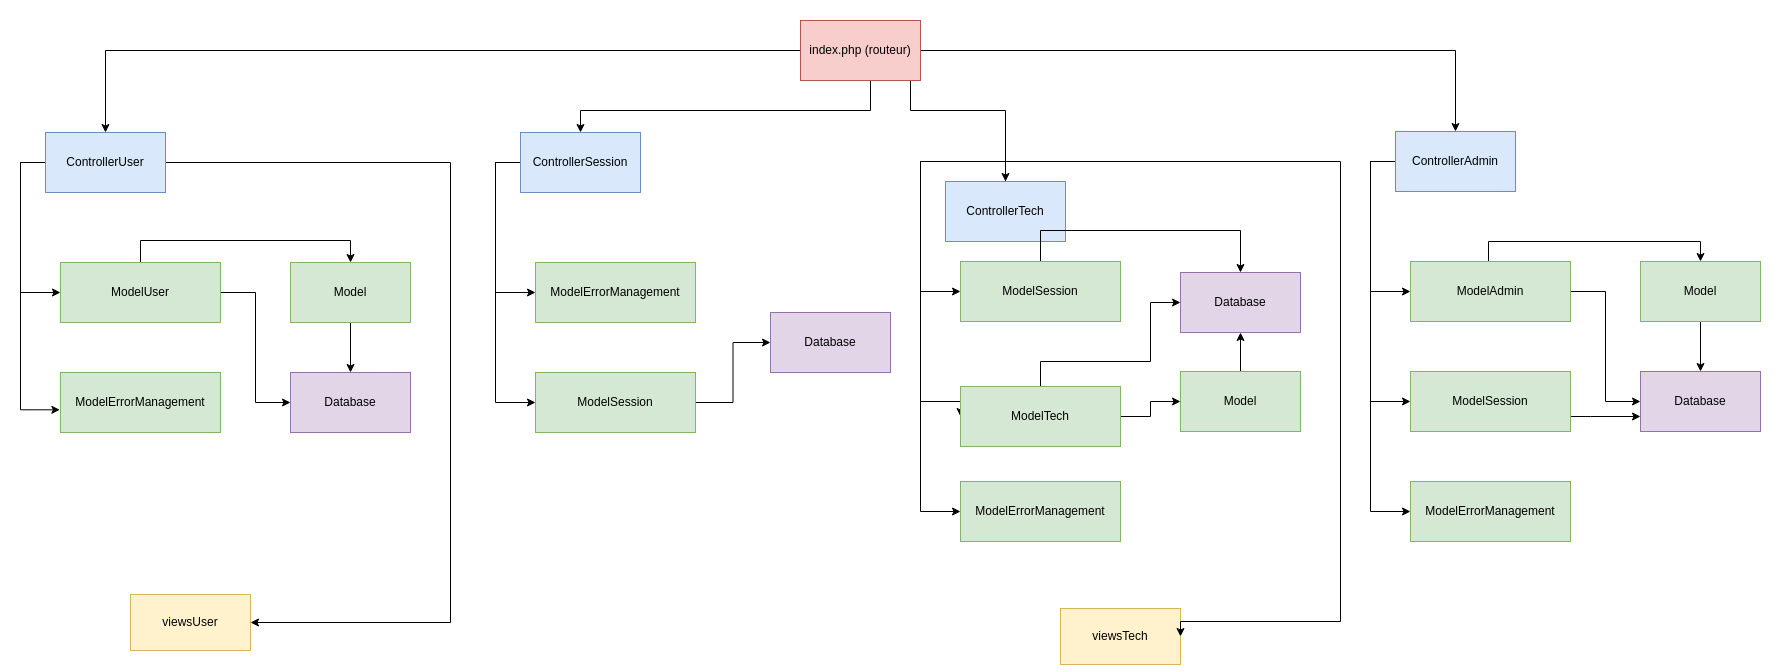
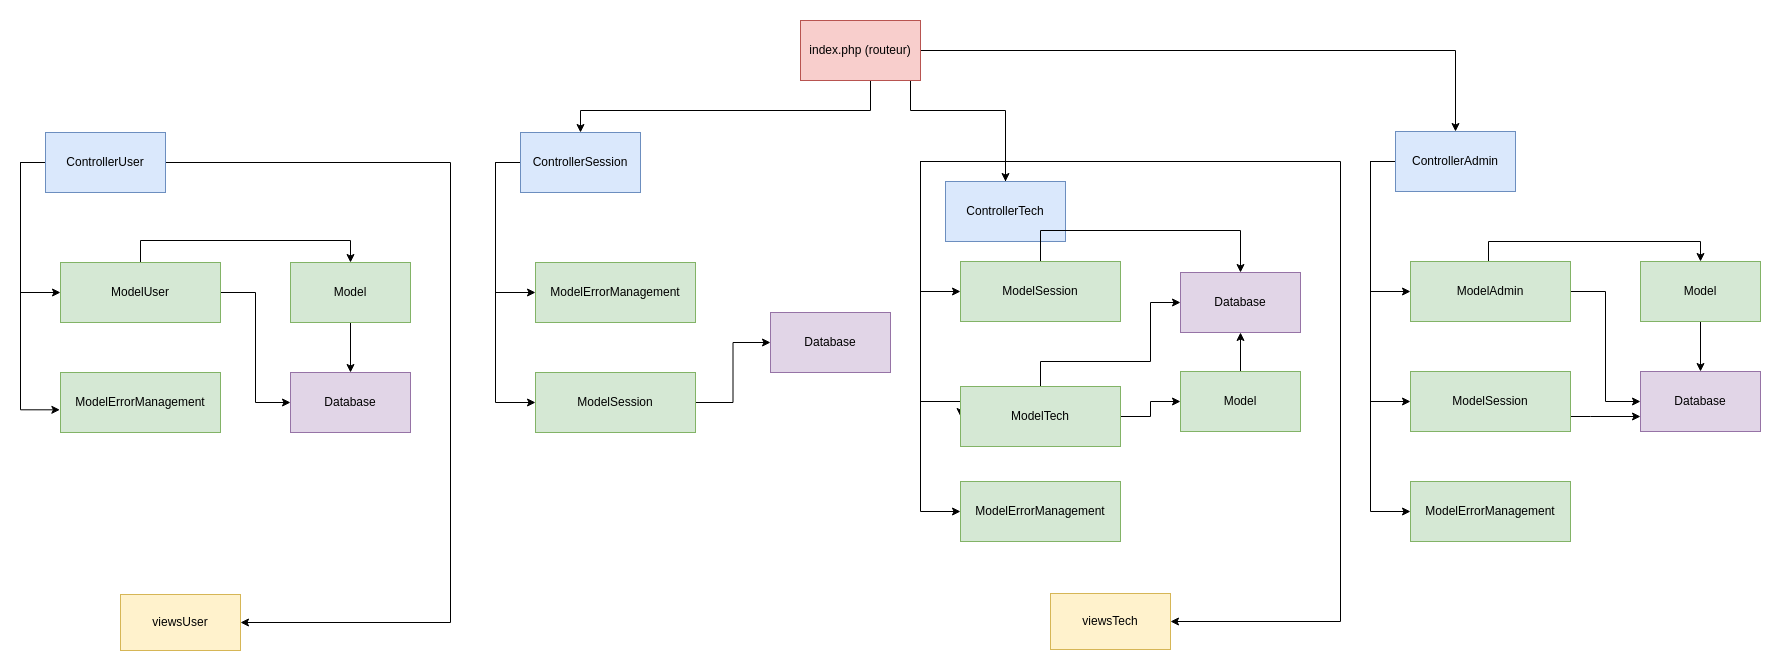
(416, 51) -> none
(191, 623) -> (181, 623)
(1121, 637) -> (1111, 622)
